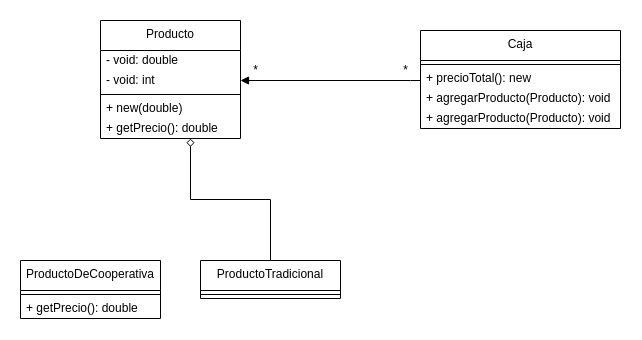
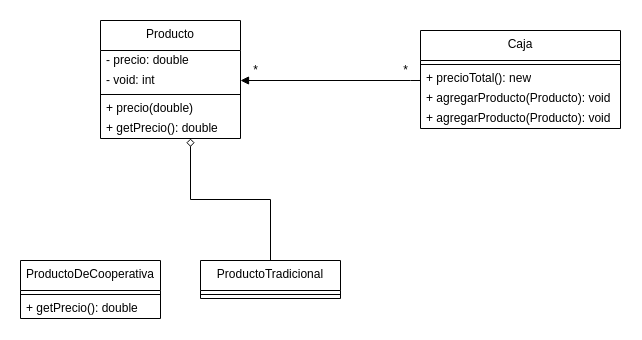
(146, 61) -> (152, 61)
(147, 109) -> (156, 109)
